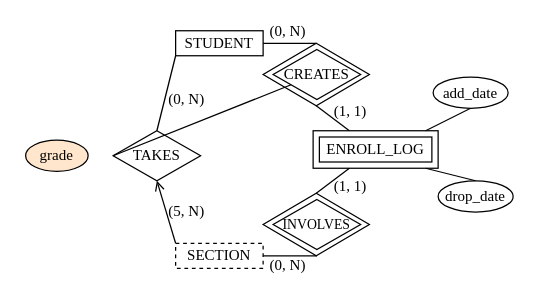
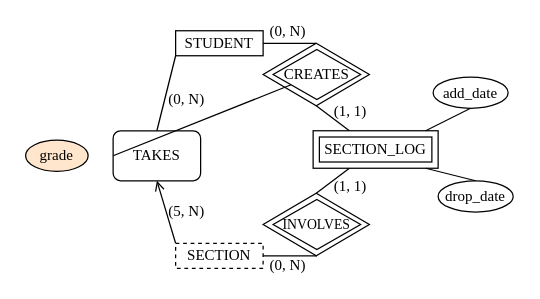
(376, 149) -> (376, 149)
(157, 156) -> (157, 156)
